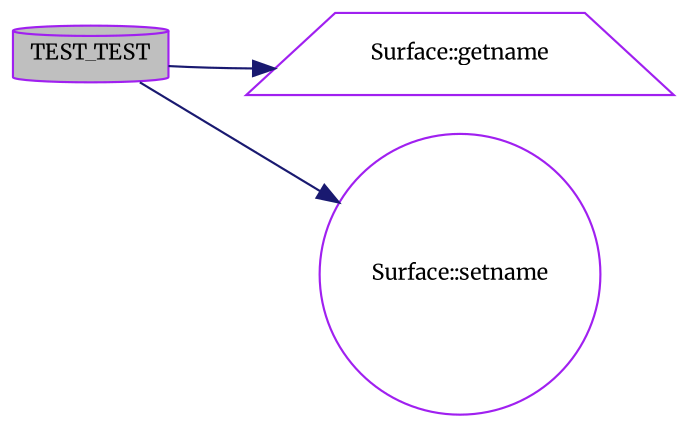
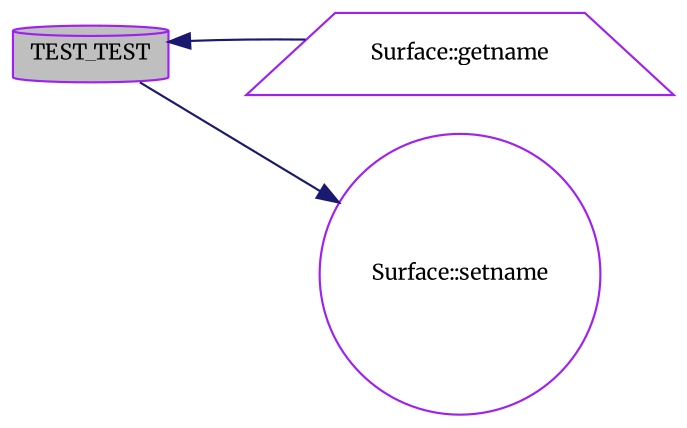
(211, 68) -> (248, 40)
